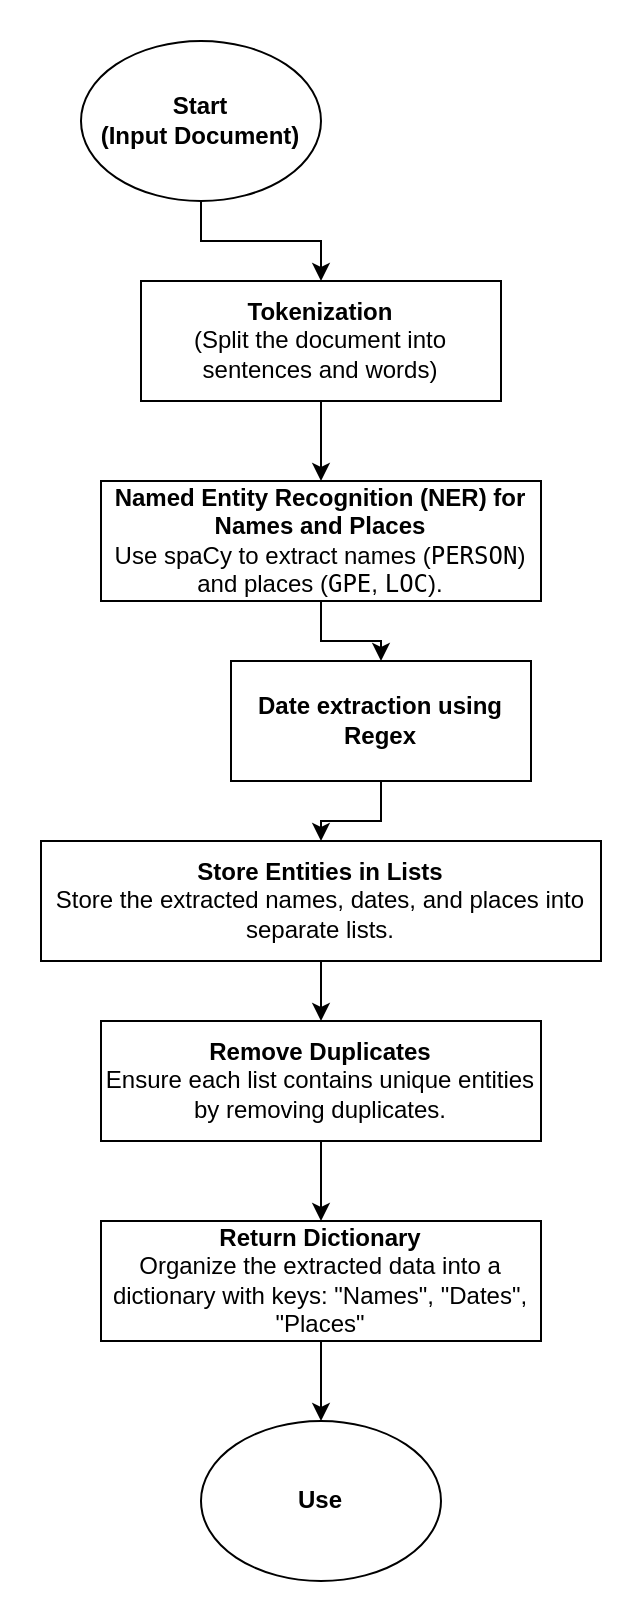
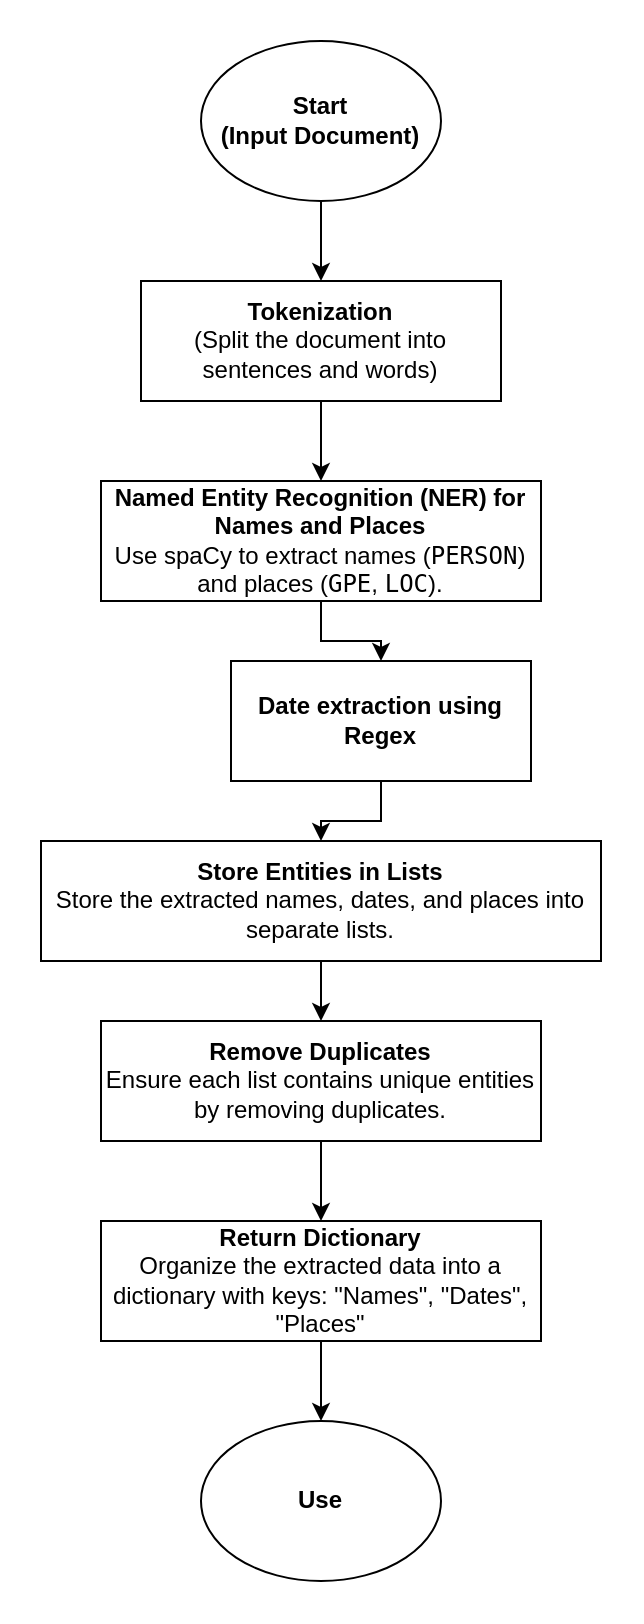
(201, 121) -> (321, 121)
